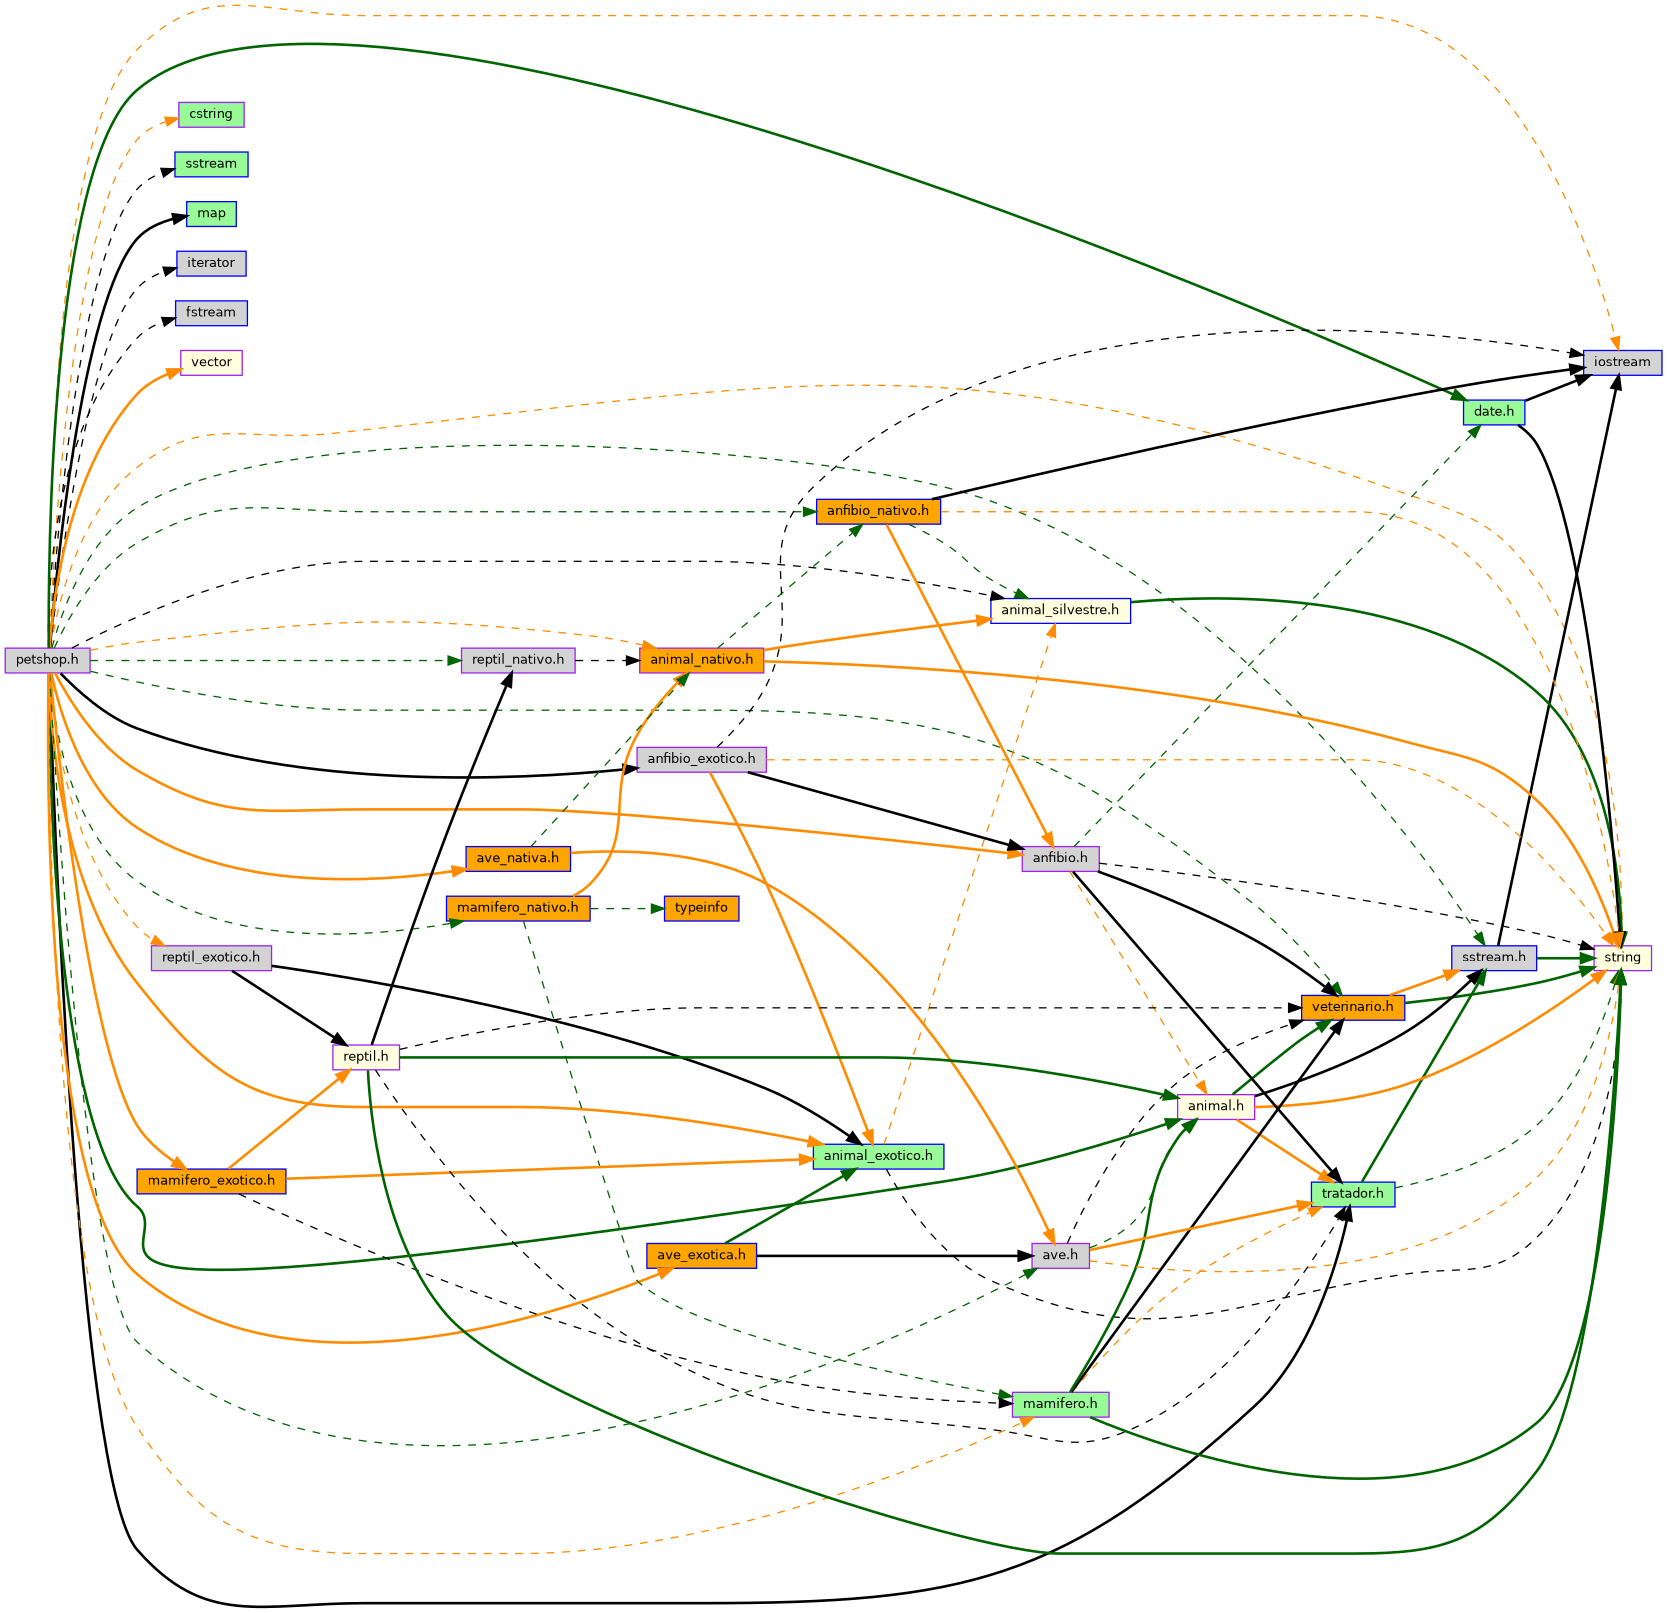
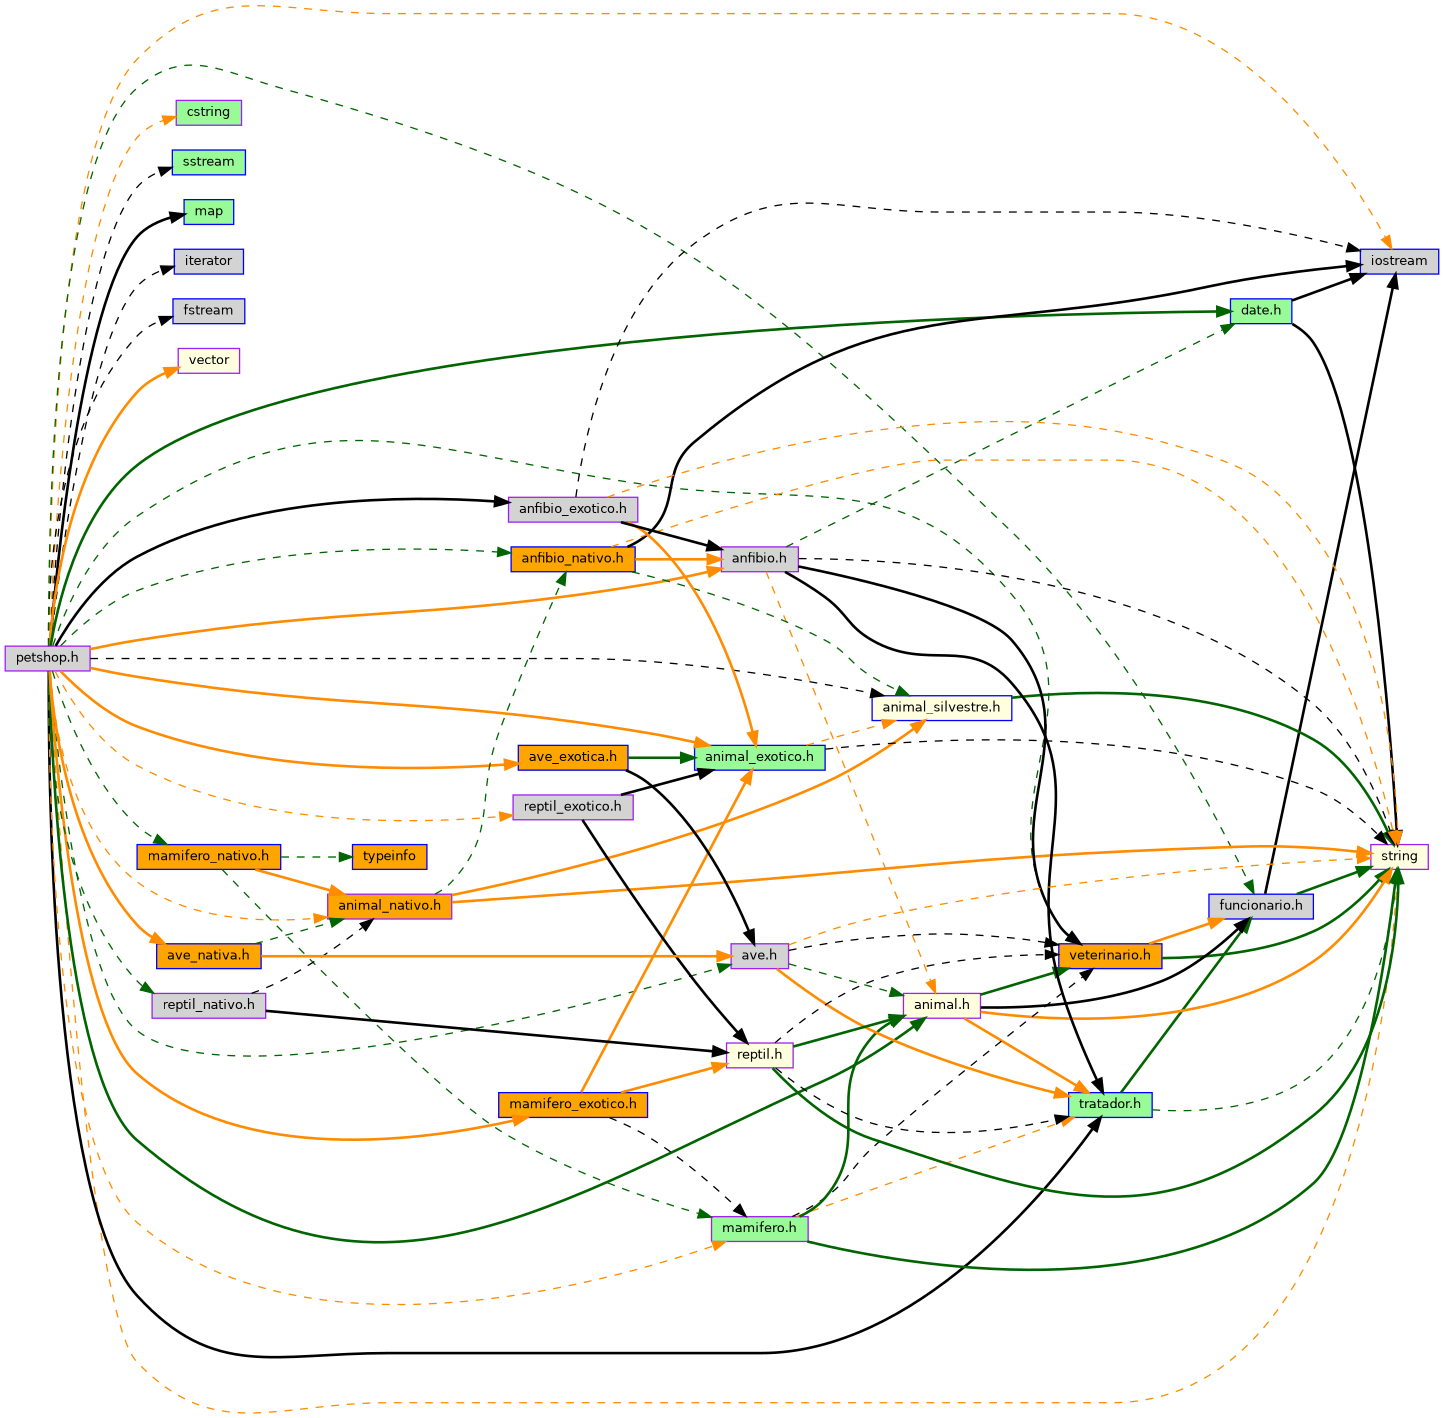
(435, 864) -> (501, 1032)
(1494, 958) -> (1261, 907)
(1203, 1212) -> (935, 1095)
